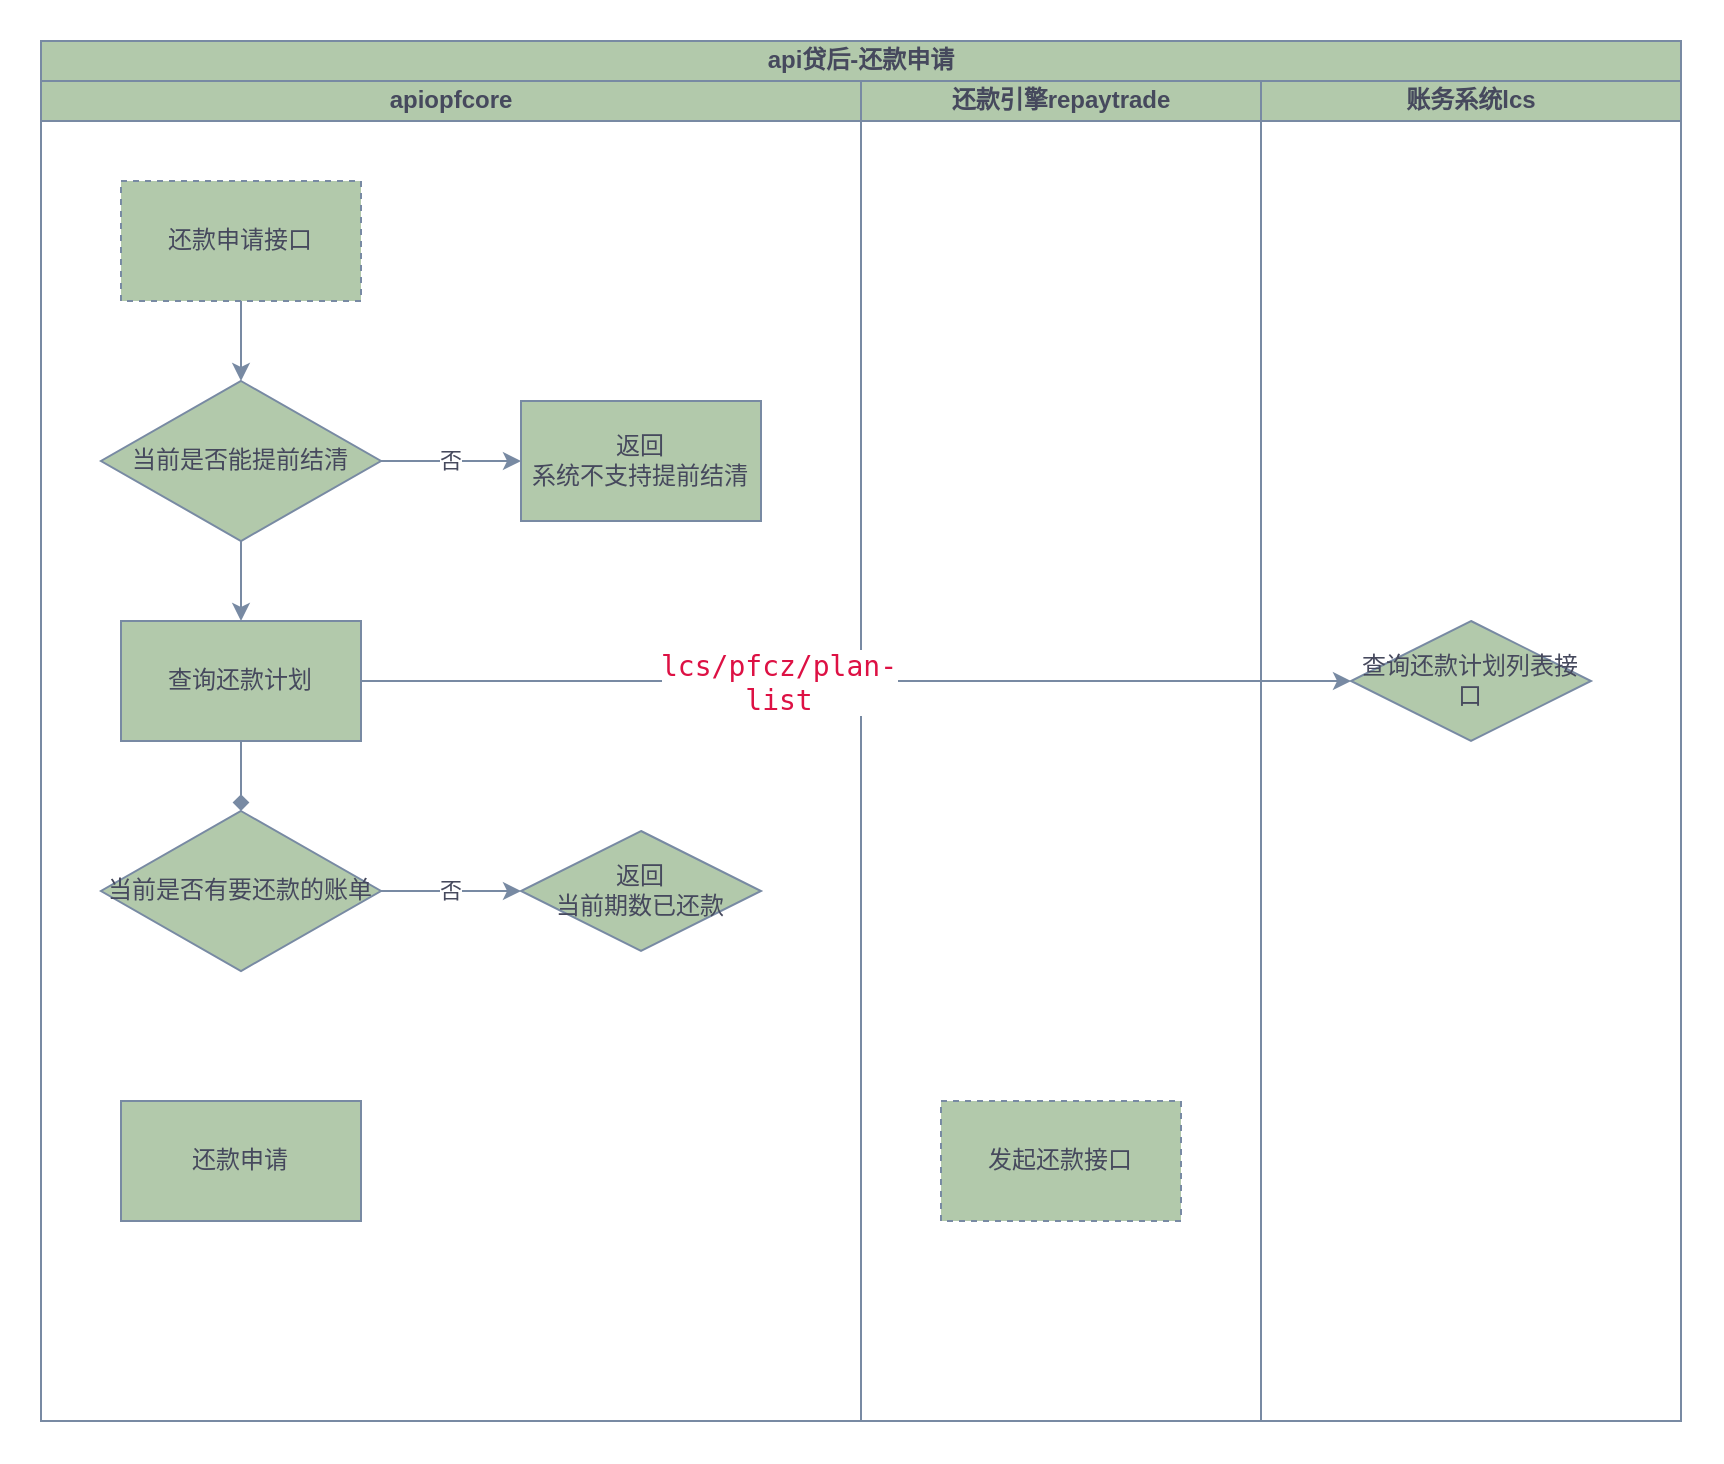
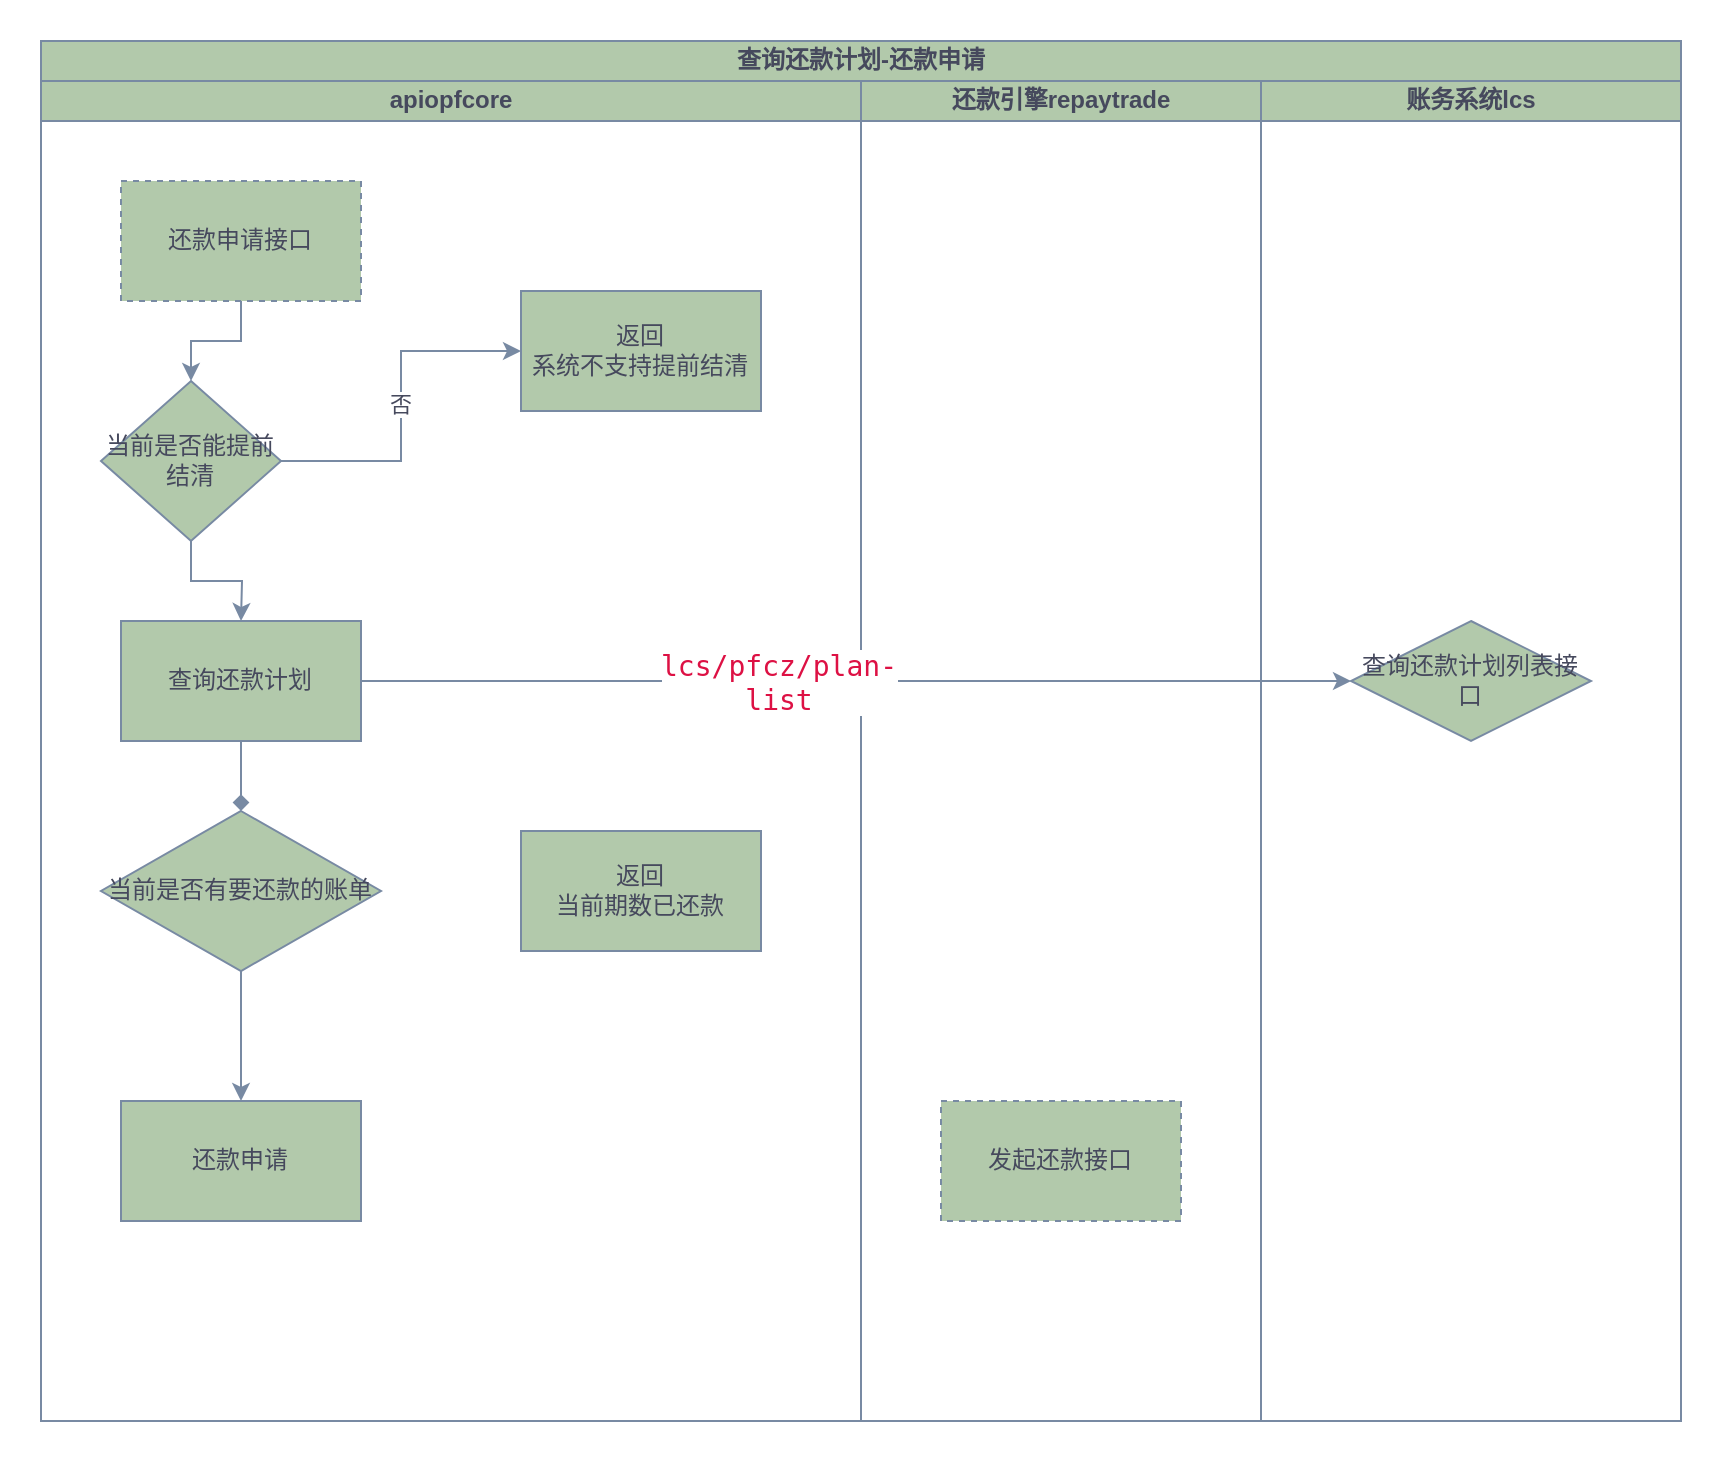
(862, 61) -> (862, 61)
(241, 461) -> (191, 461)
(641, 461) -> (641, 351)
(444, 891) -> none
(641, 891) -> (641, 891)
none -> (241, 1029)
